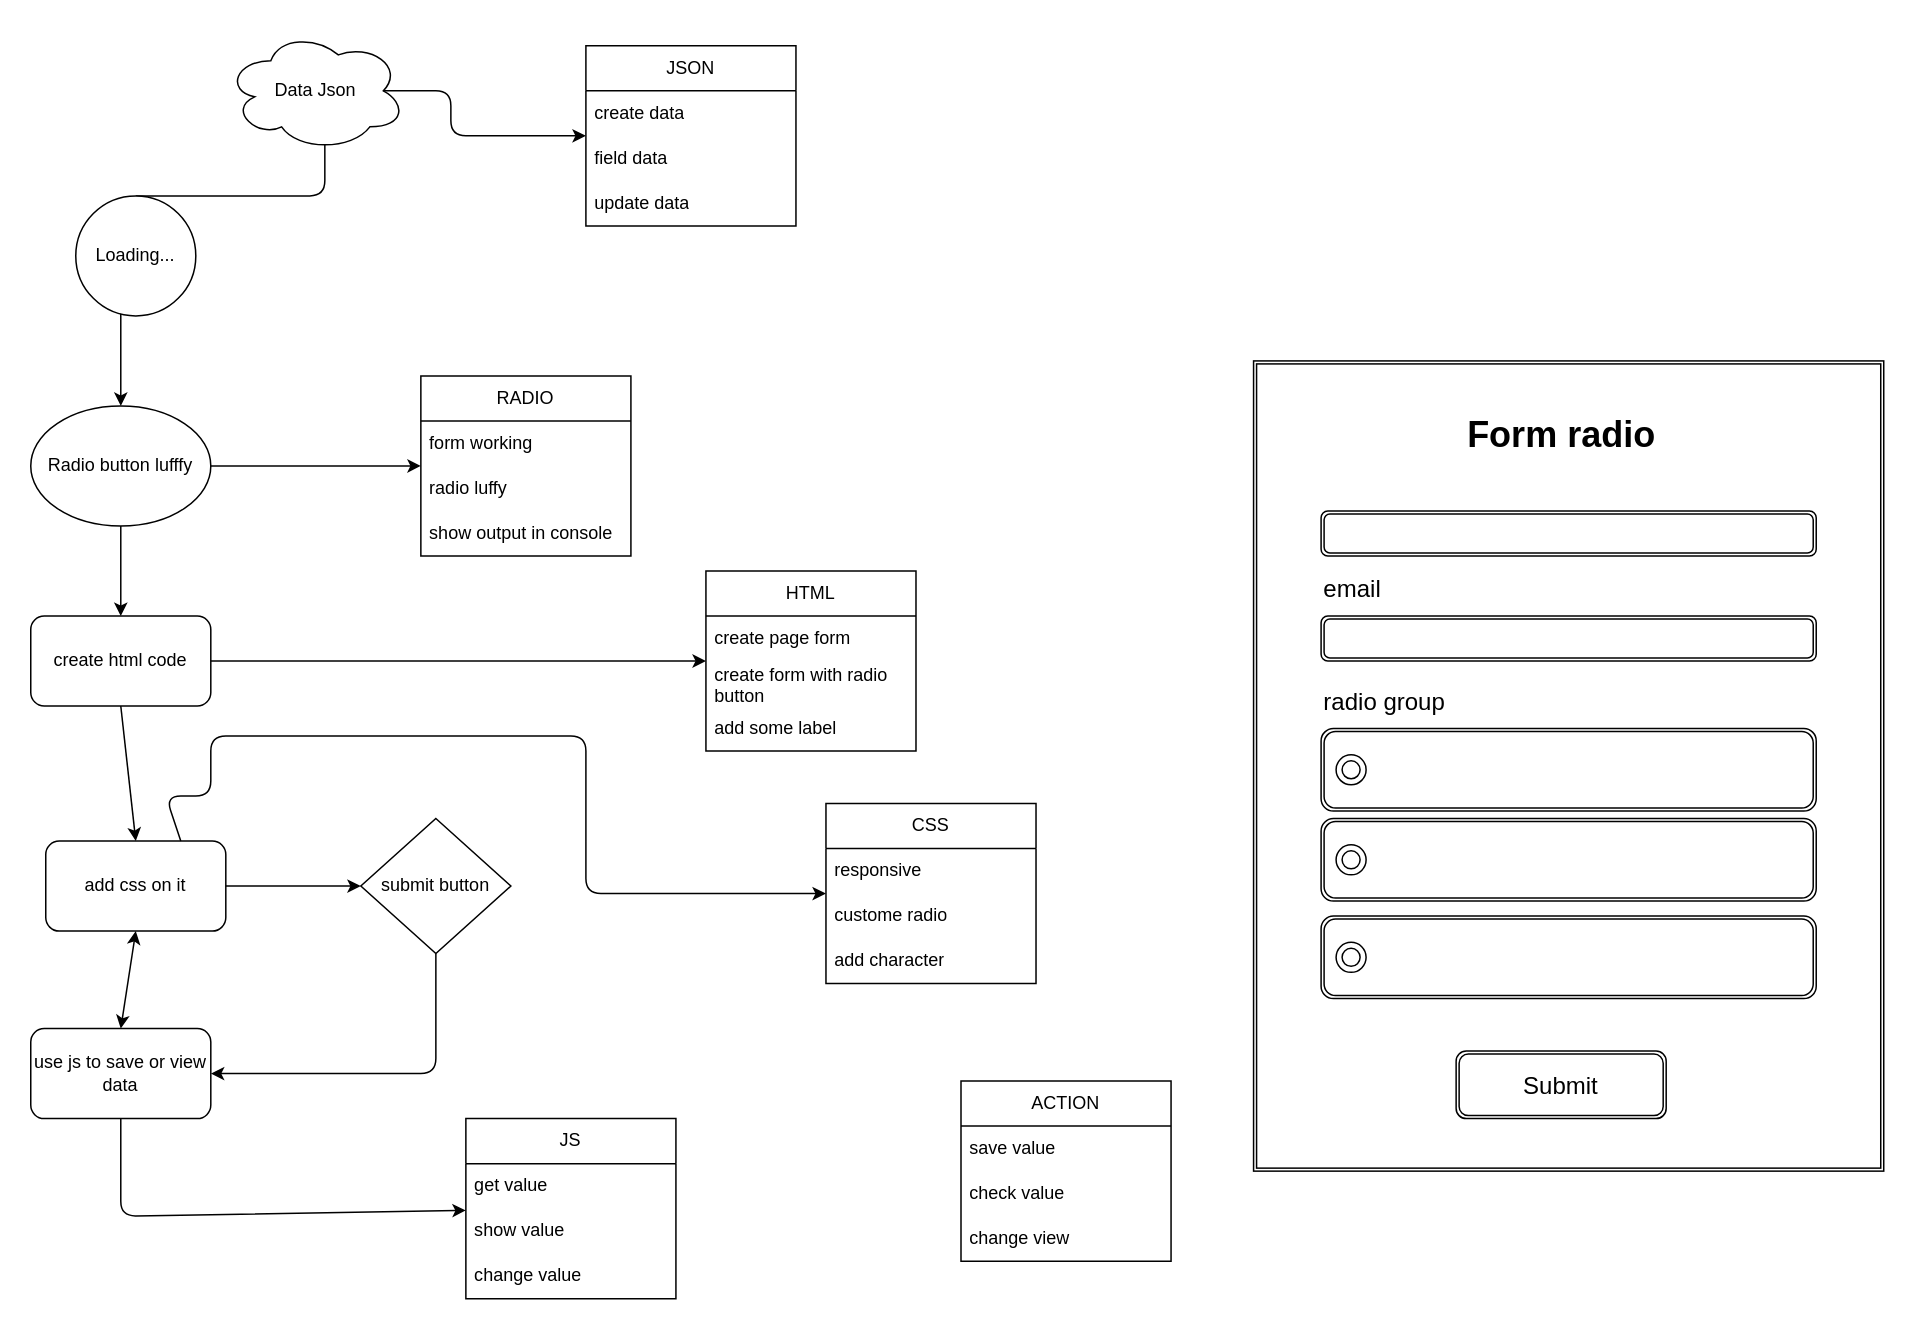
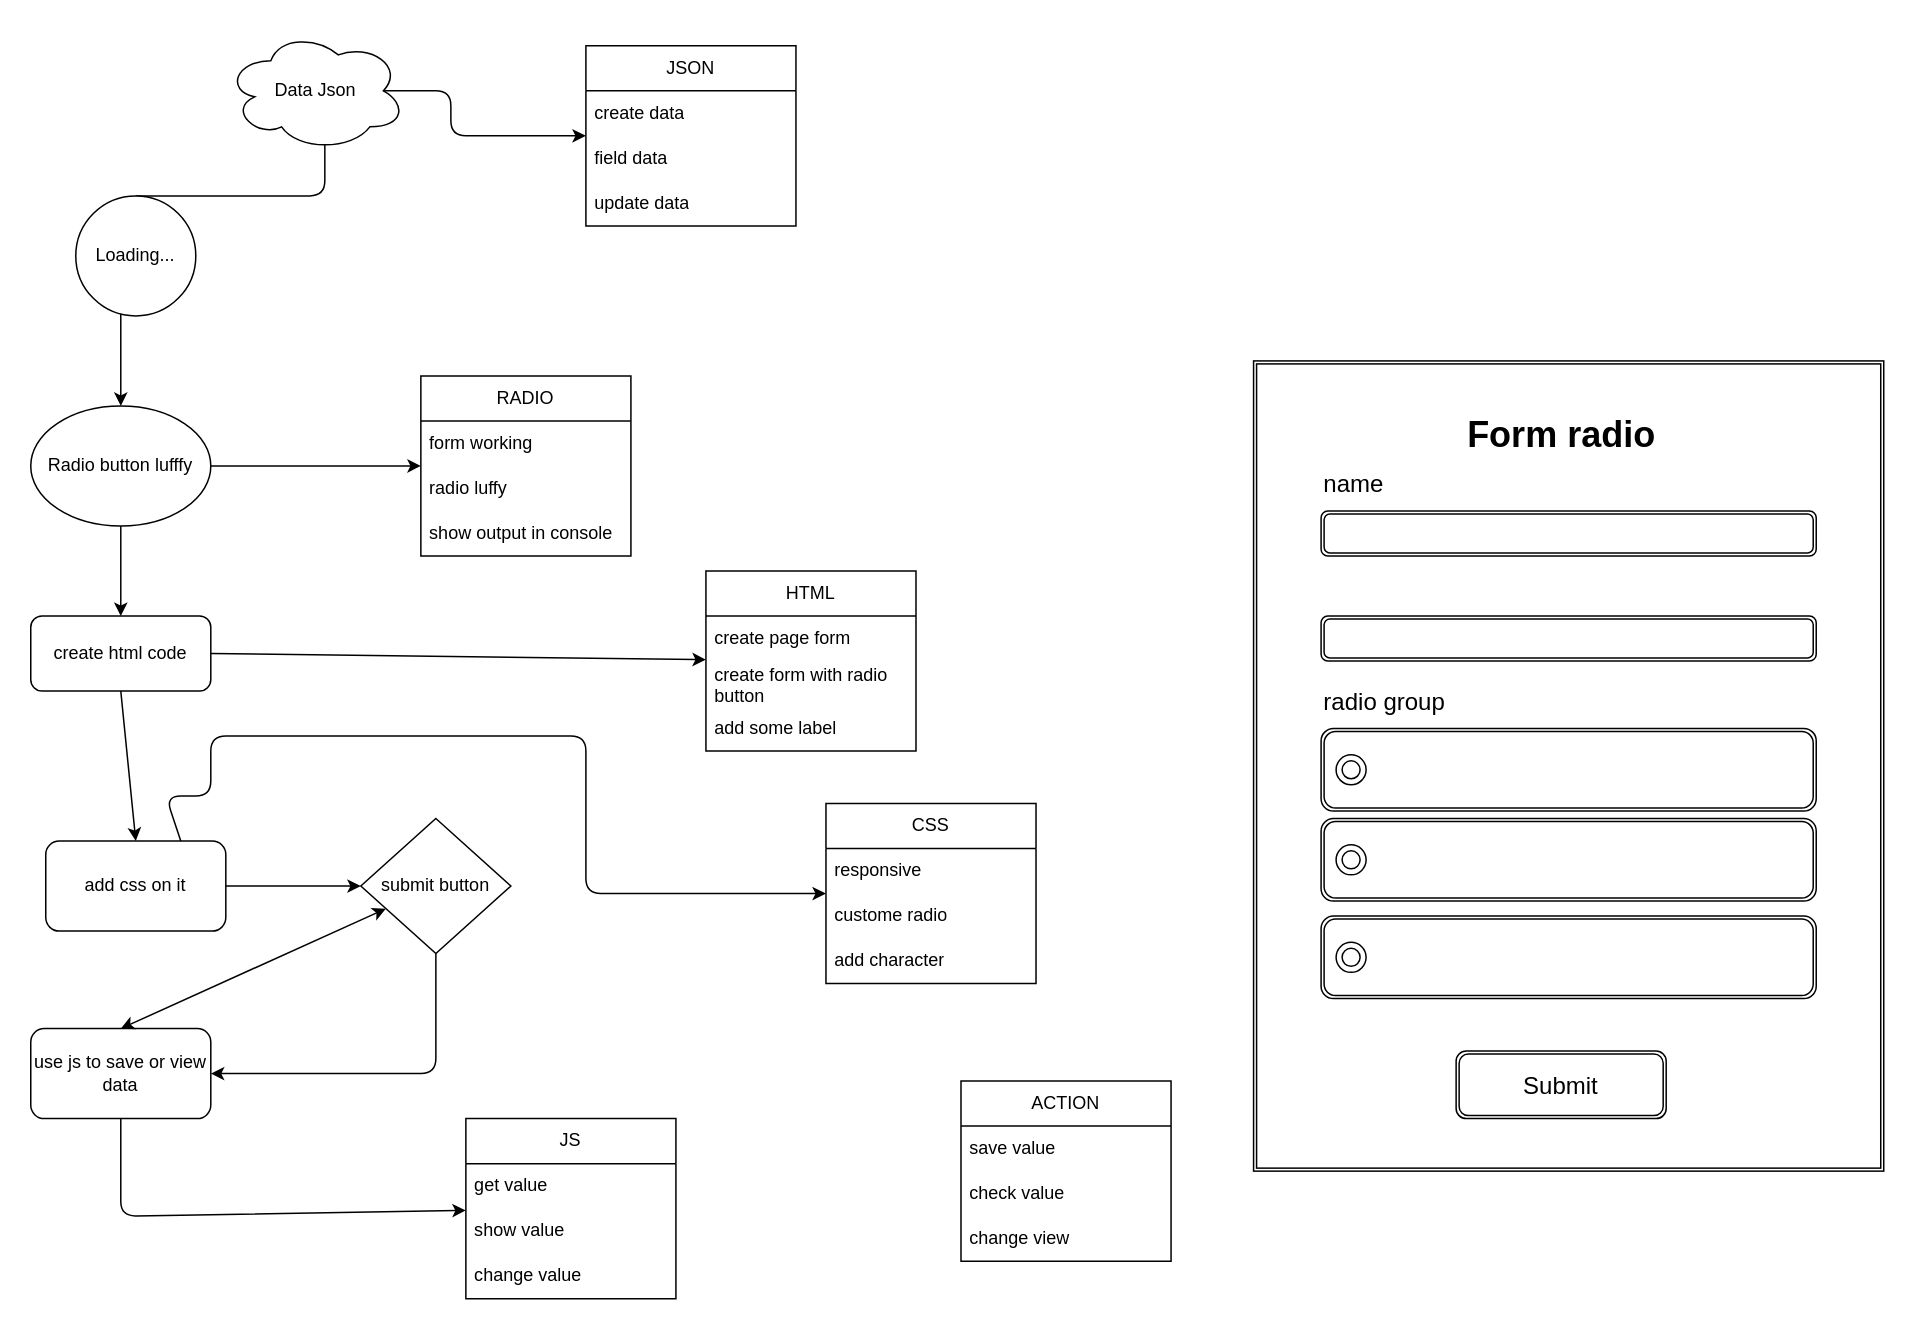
none -> (1396, 481)
(1396, 586) -> none
(121, 661) -> (121, 653)
(128, 980) -> (253, 969)
